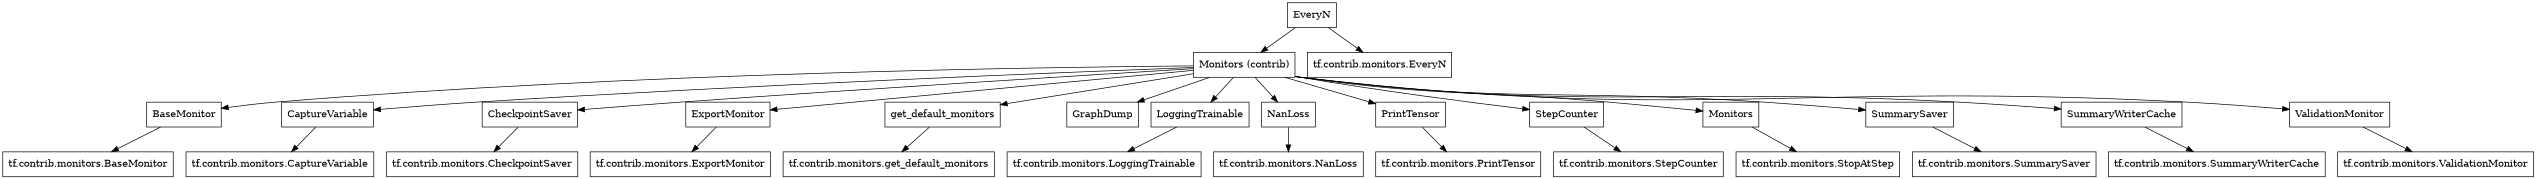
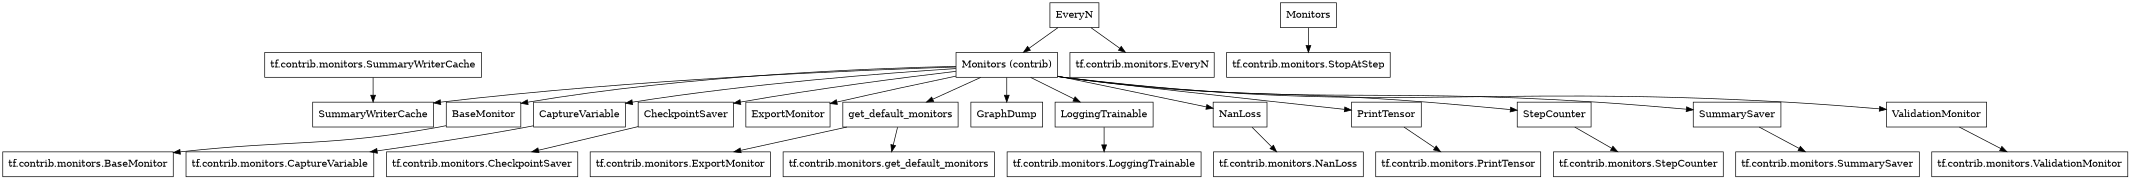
(1495, 95) -> none
(706, 137) -> (794, 139)
(2166, 138) -> (373, 86)
